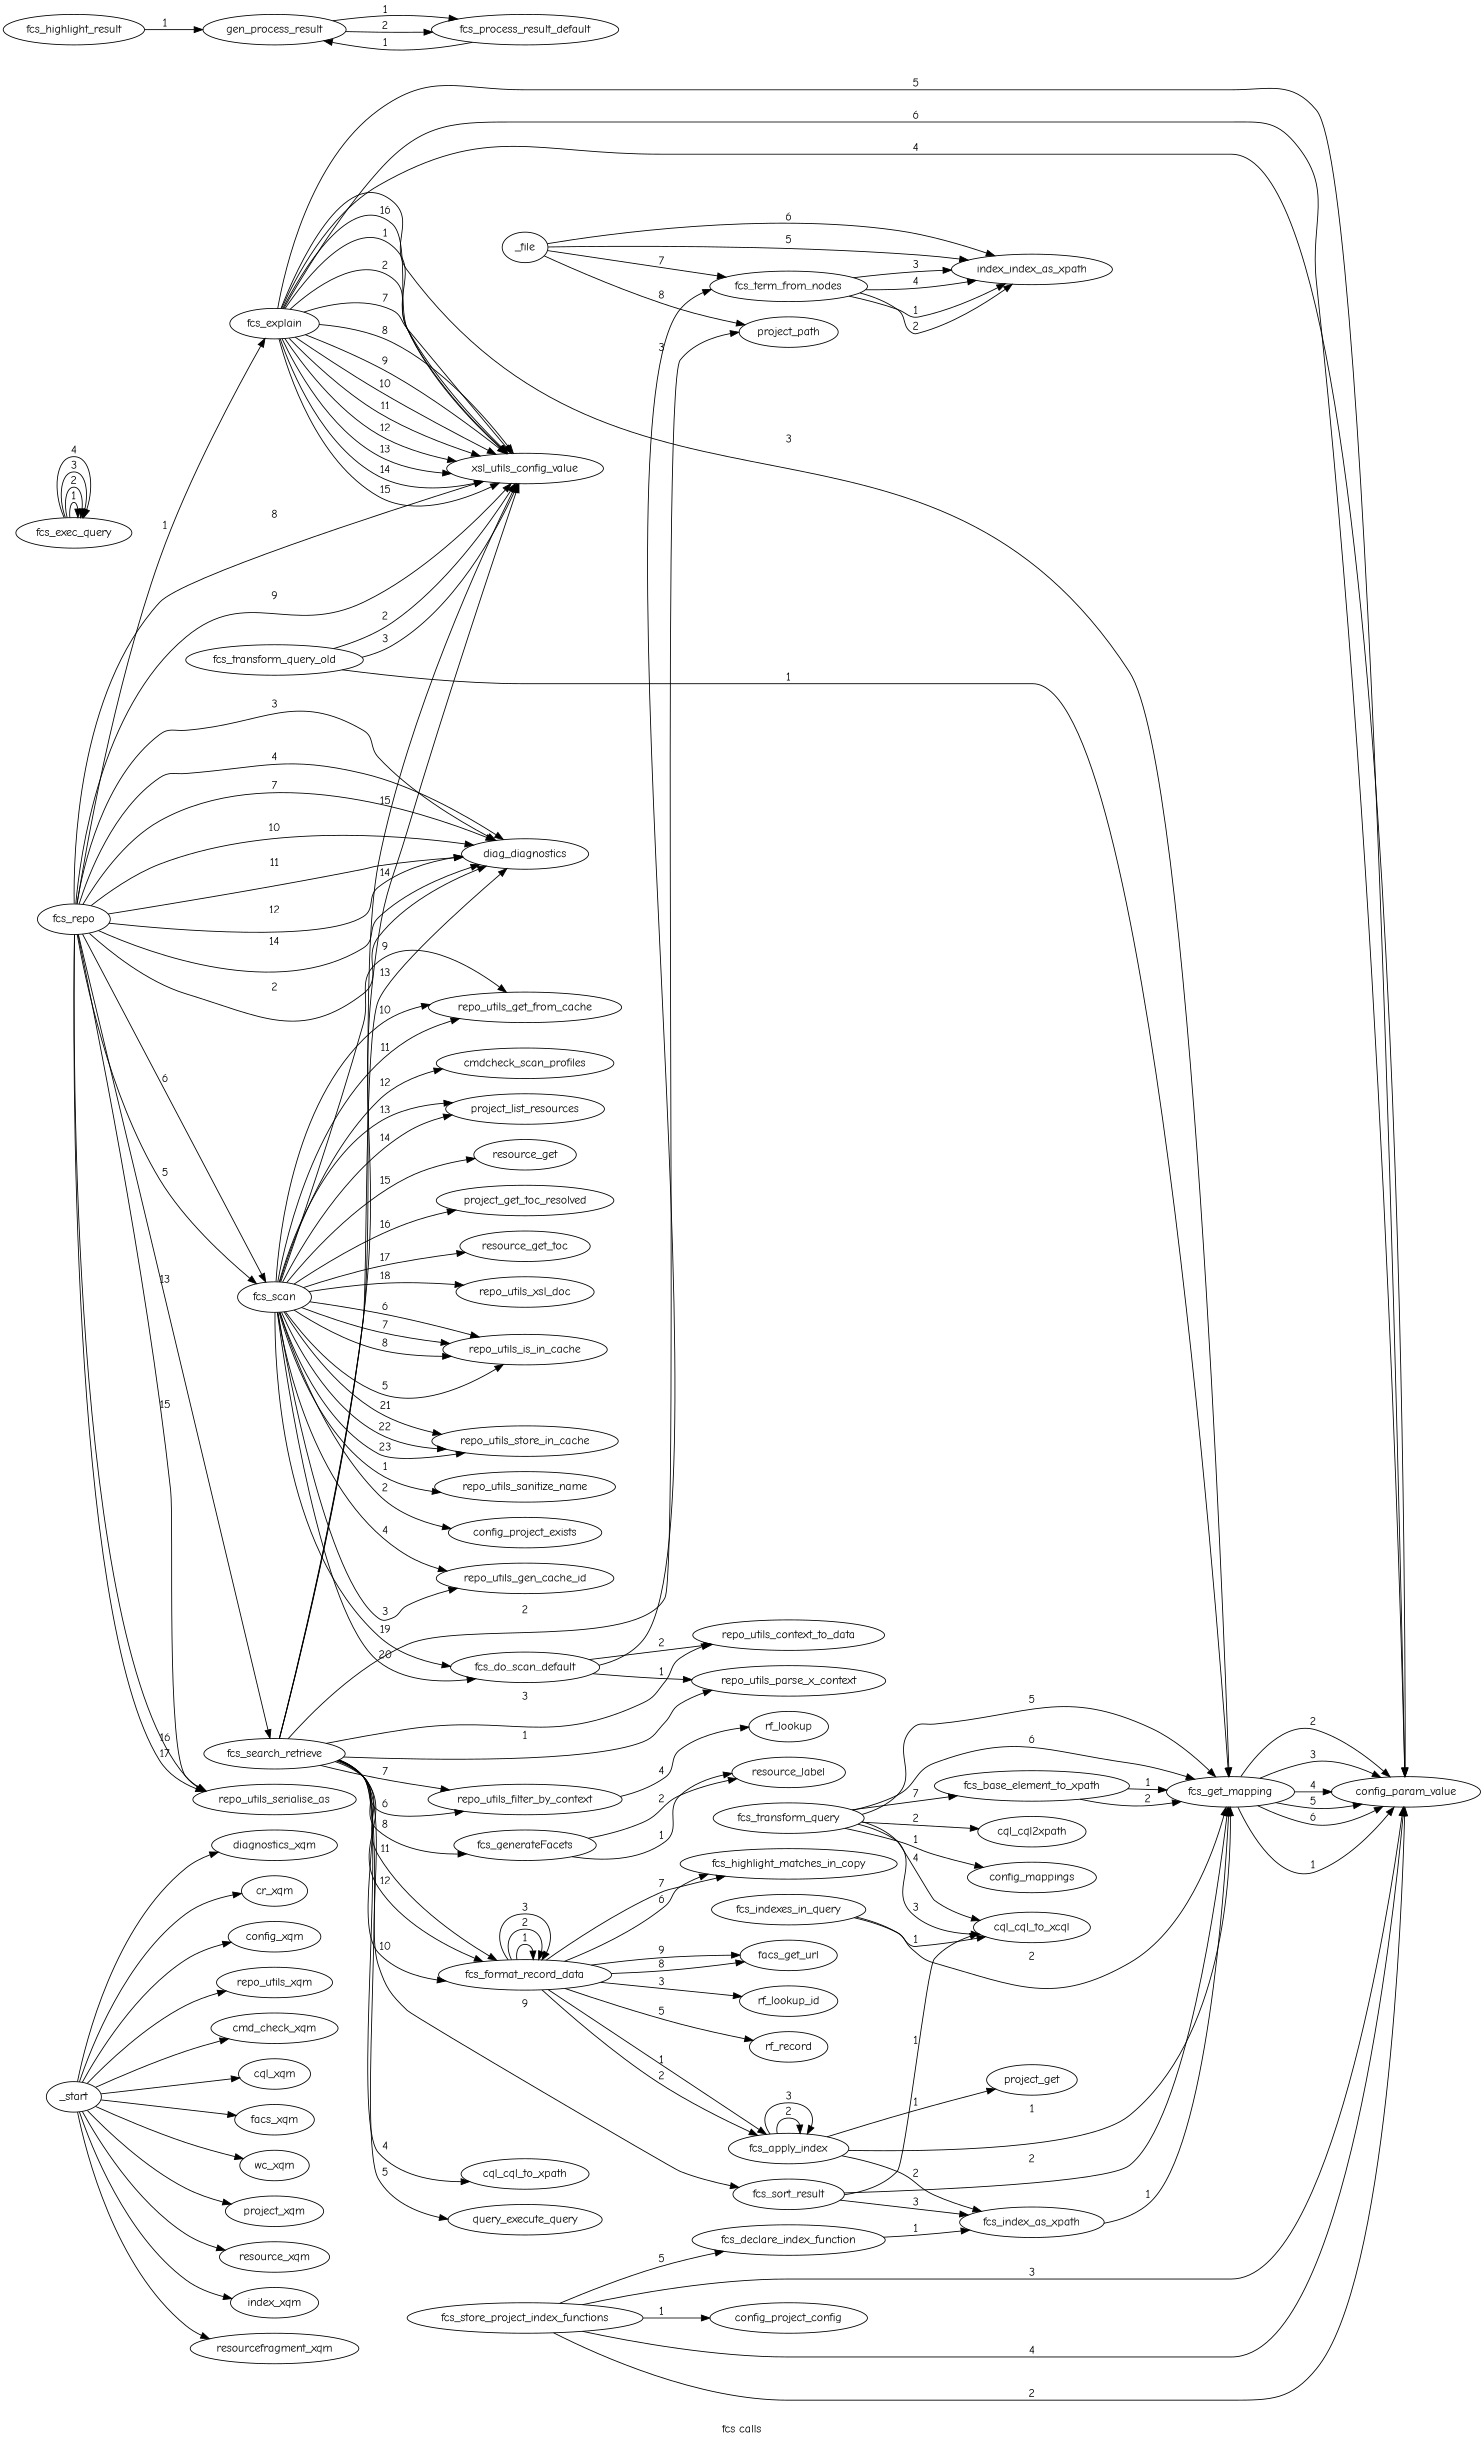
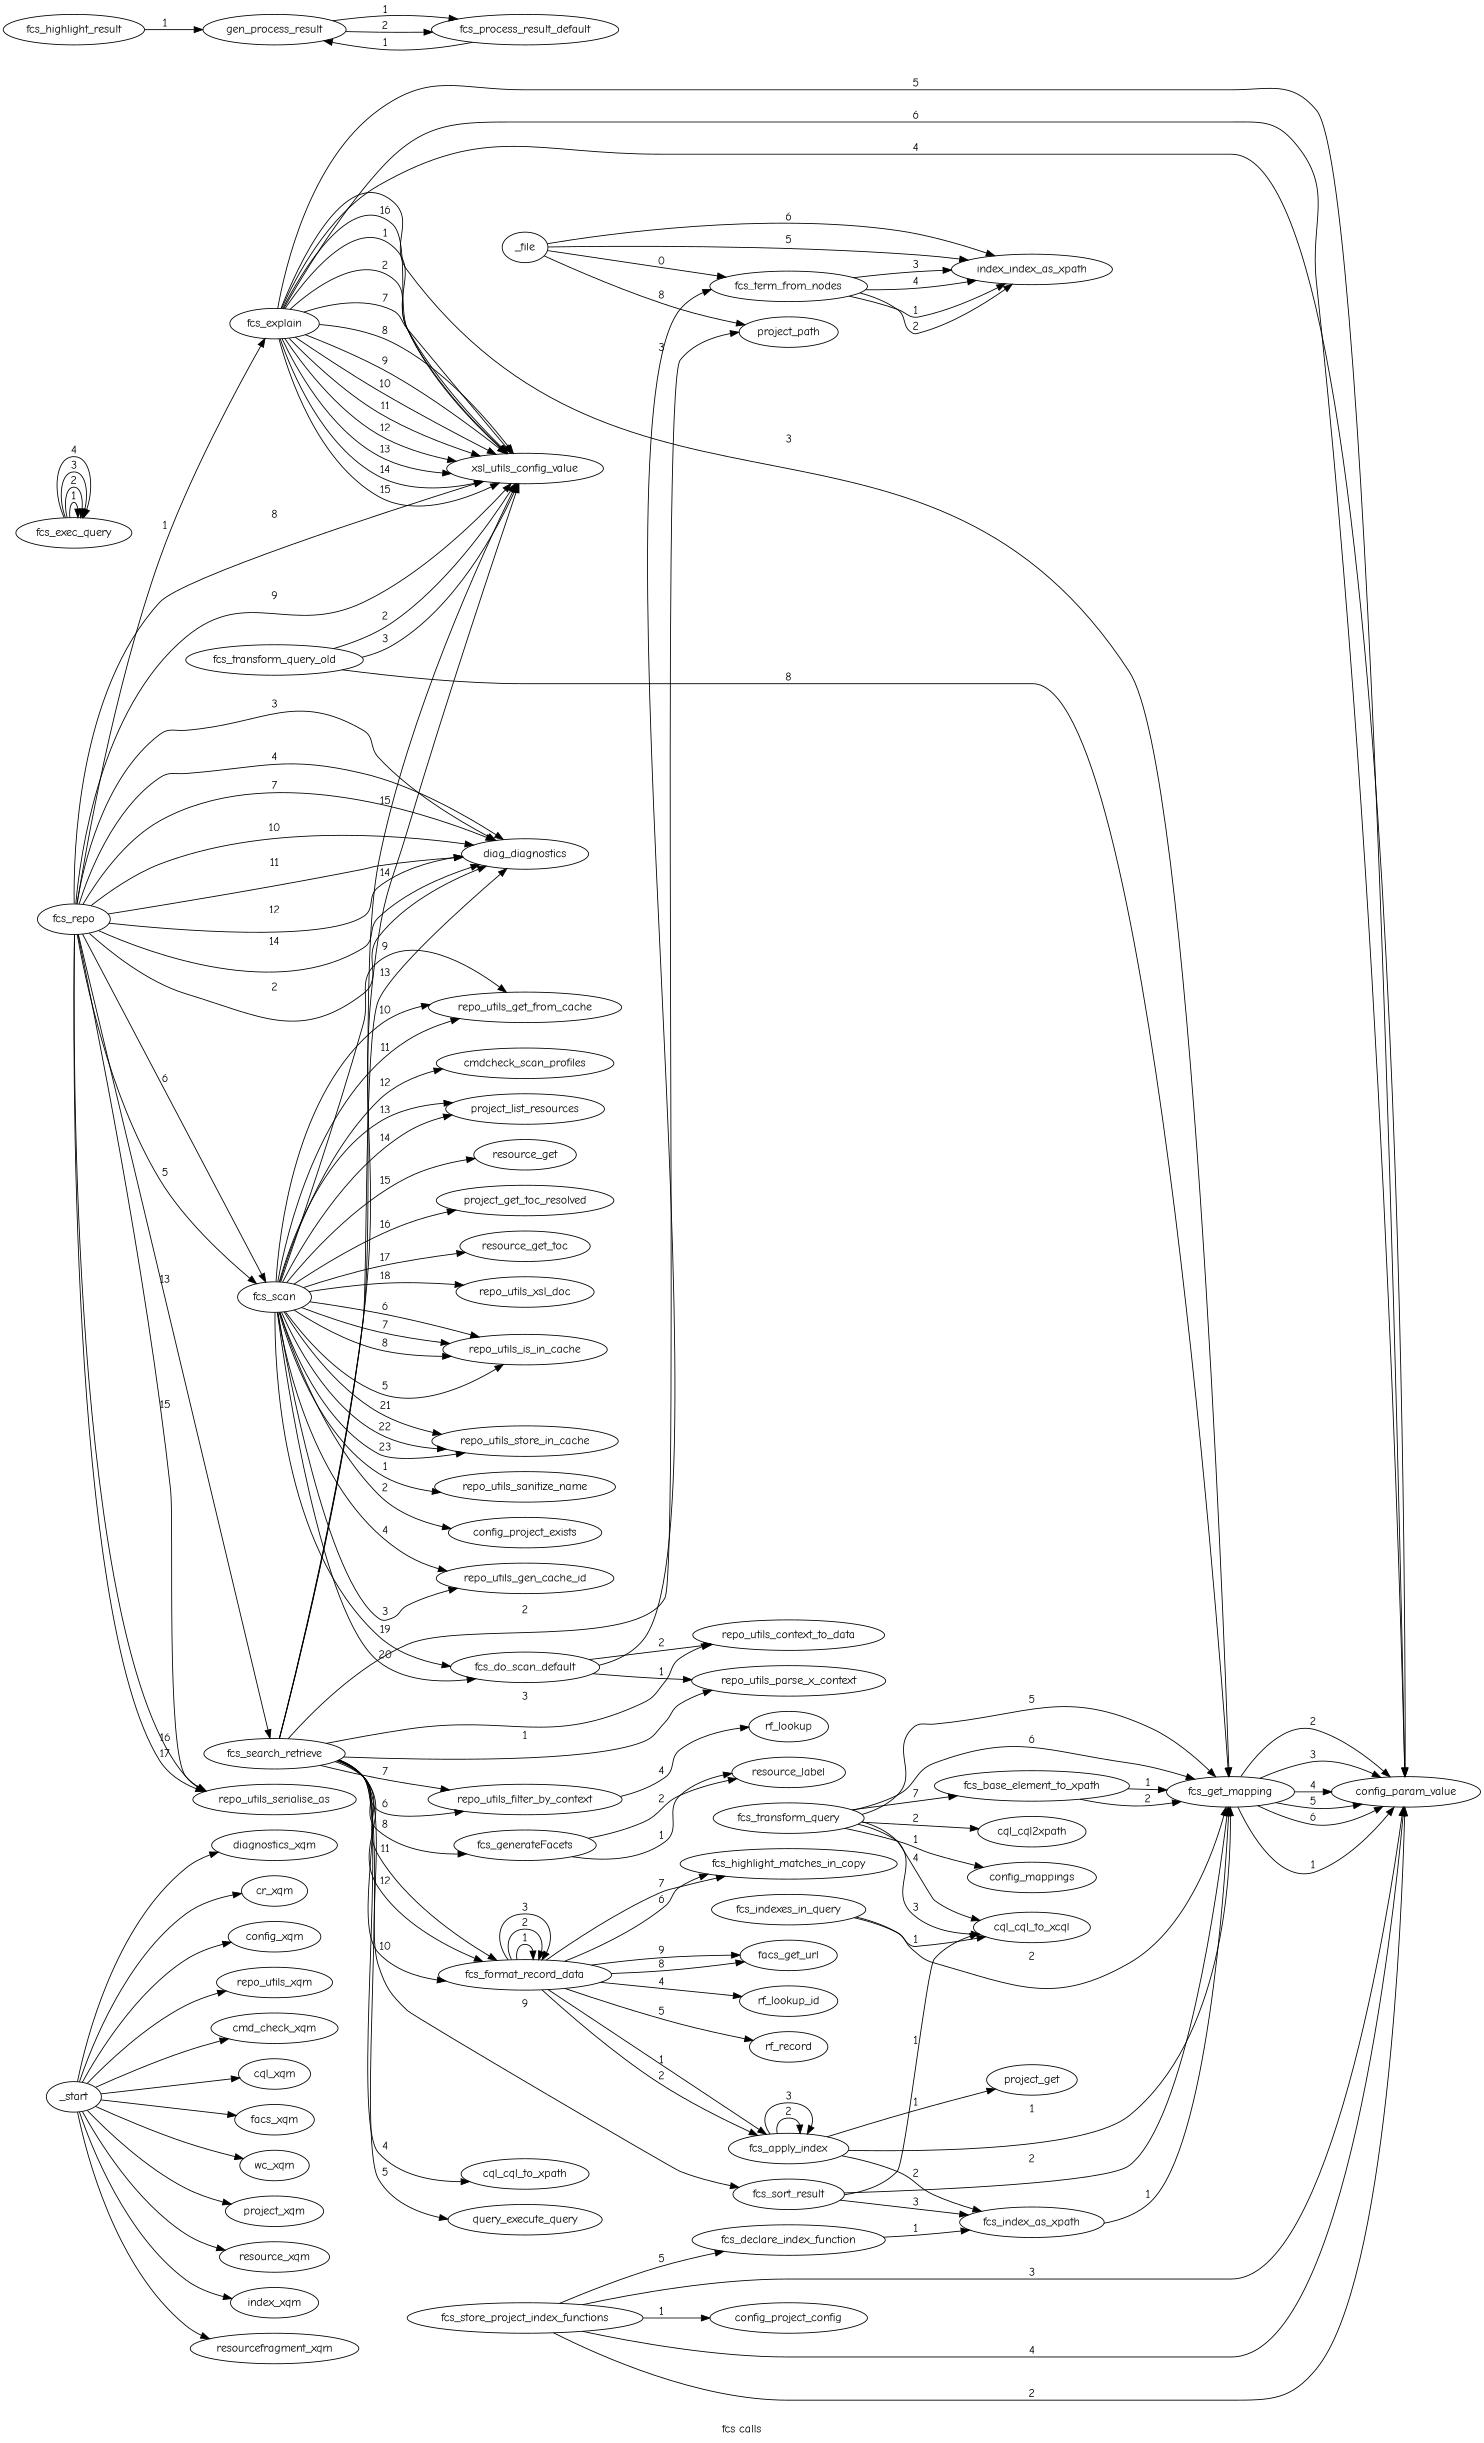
(662, 261) -> (662, 261)
(789, 677) -> (789, 677)
(662, 1982) -> (662, 1982)
